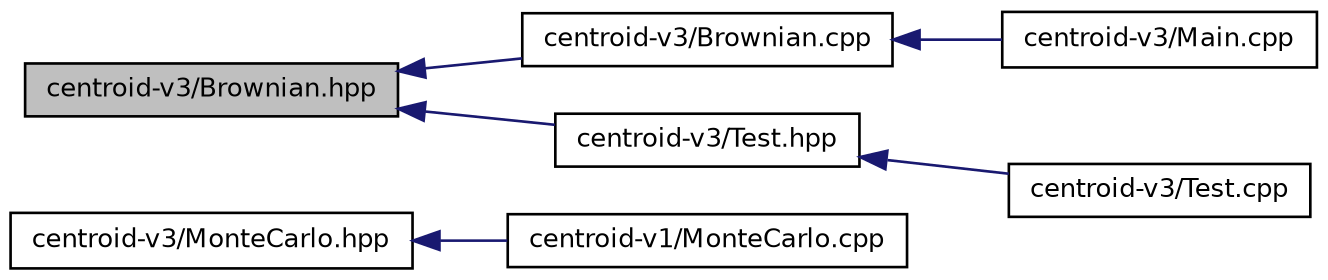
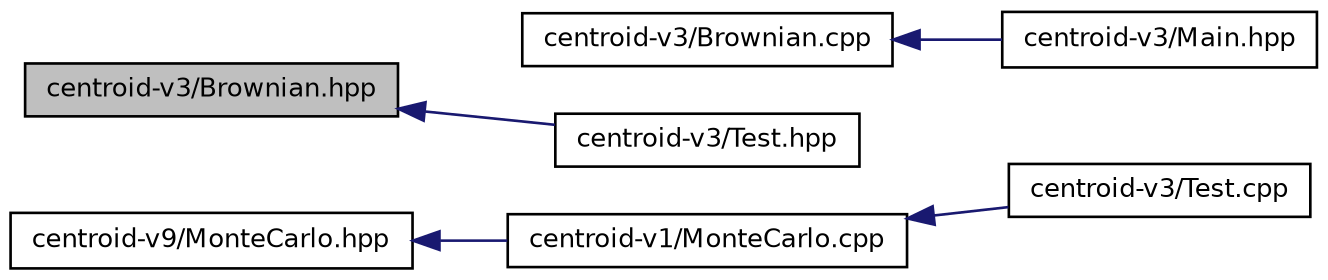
(1160, 40) -> (1160, 40)
(474, 63) -> none
(948, 167) -> (971, 211)
(212, 241) -> (212, 241)
